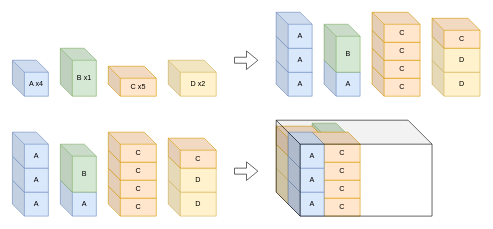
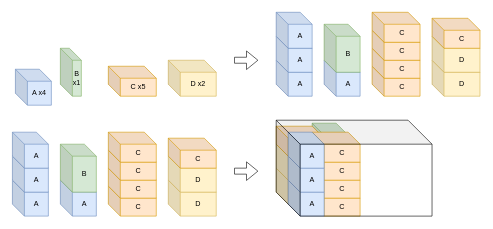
(78, 72) -> (71, 72)
(30, 78) -> (33, 87)
